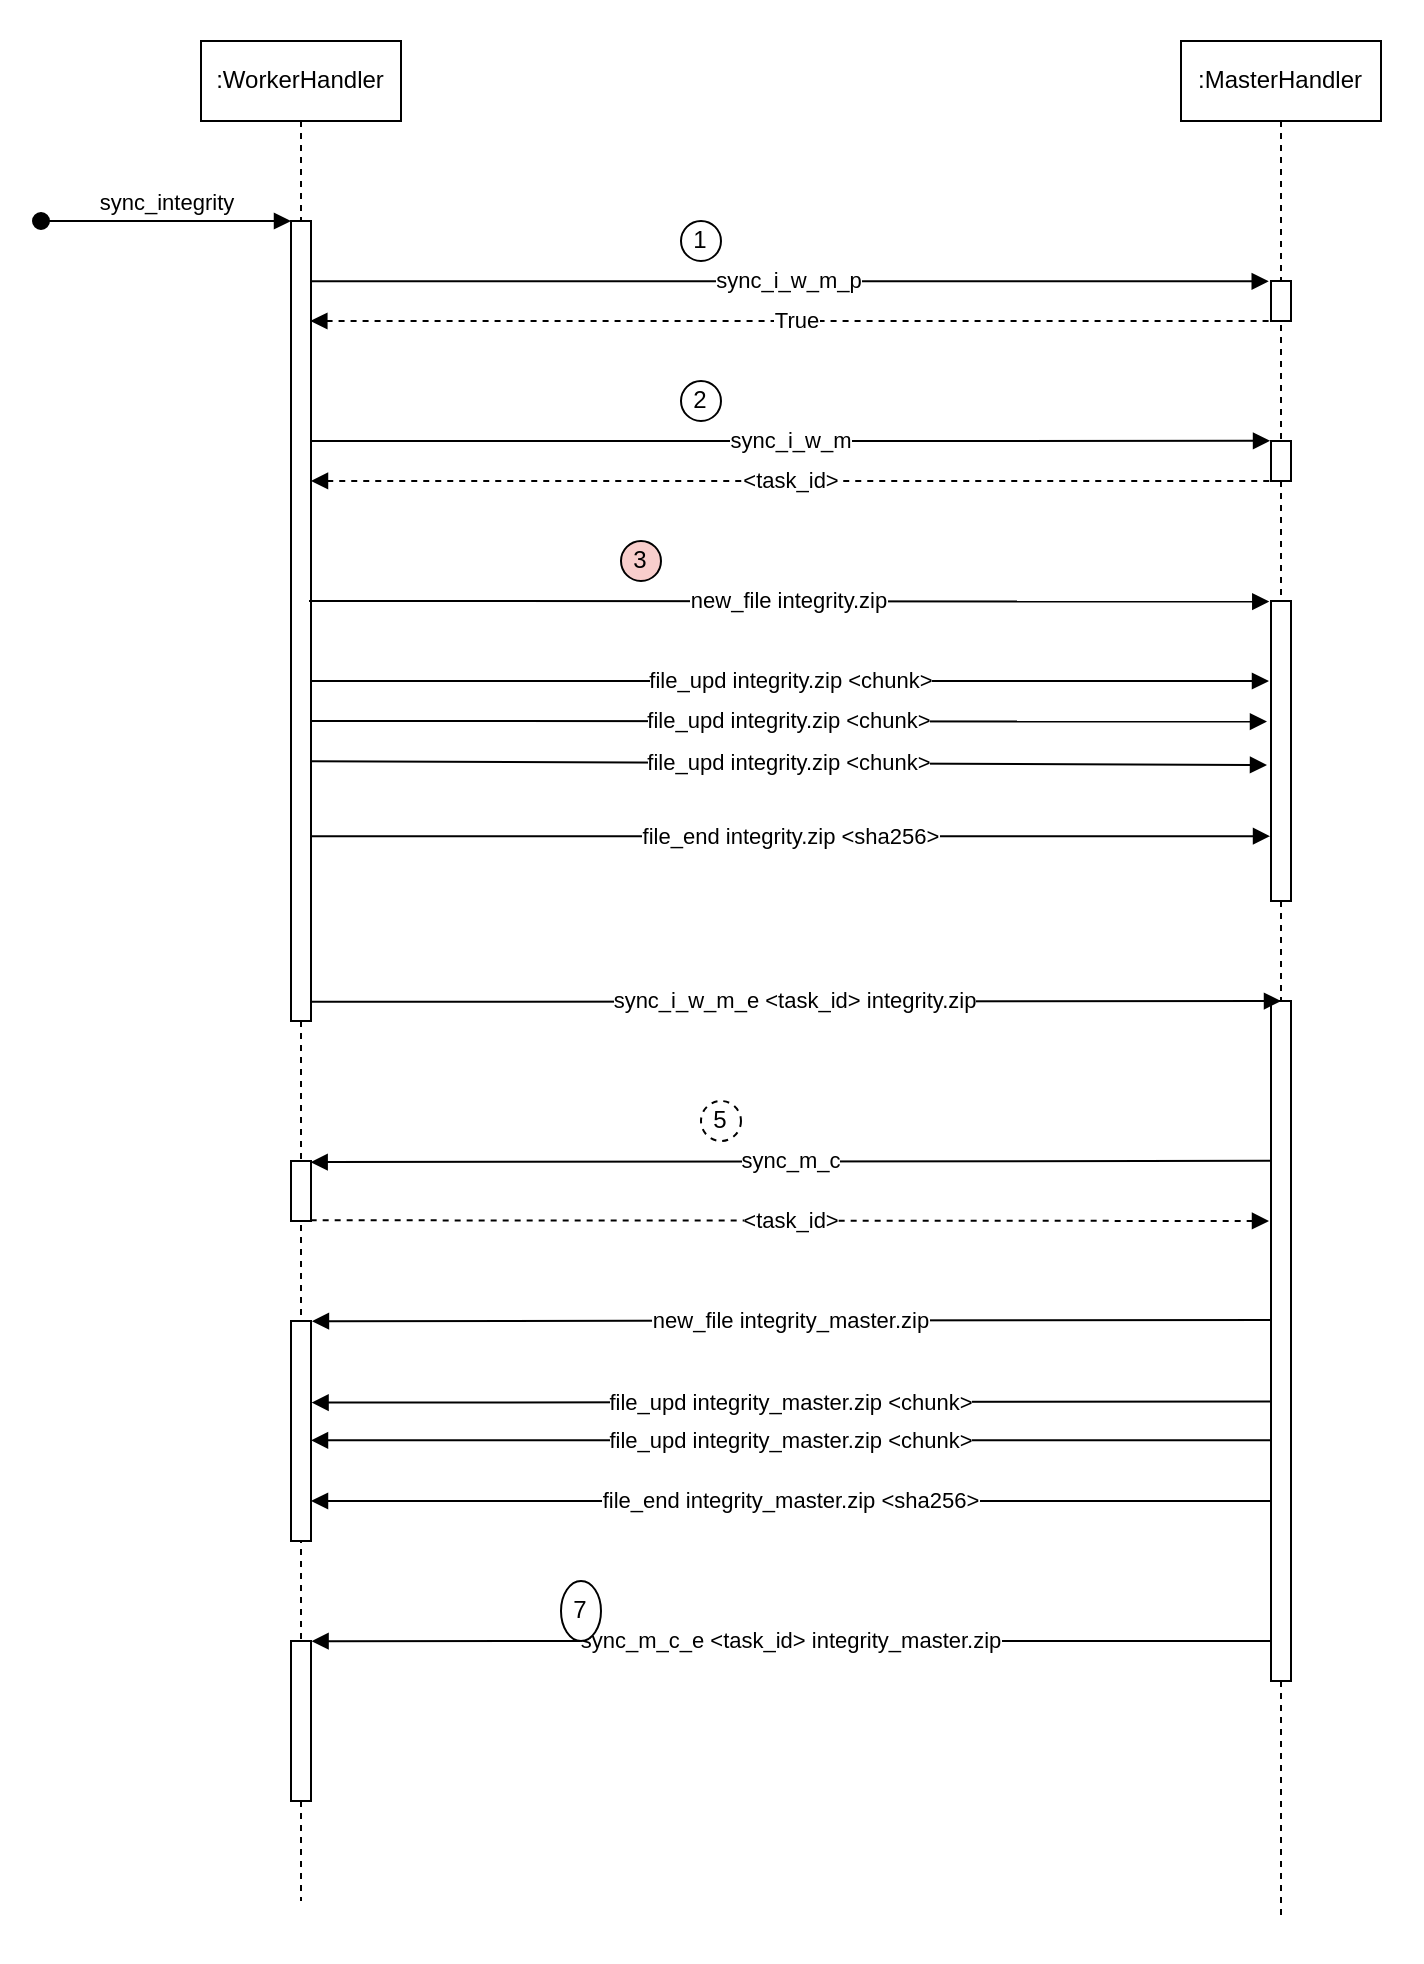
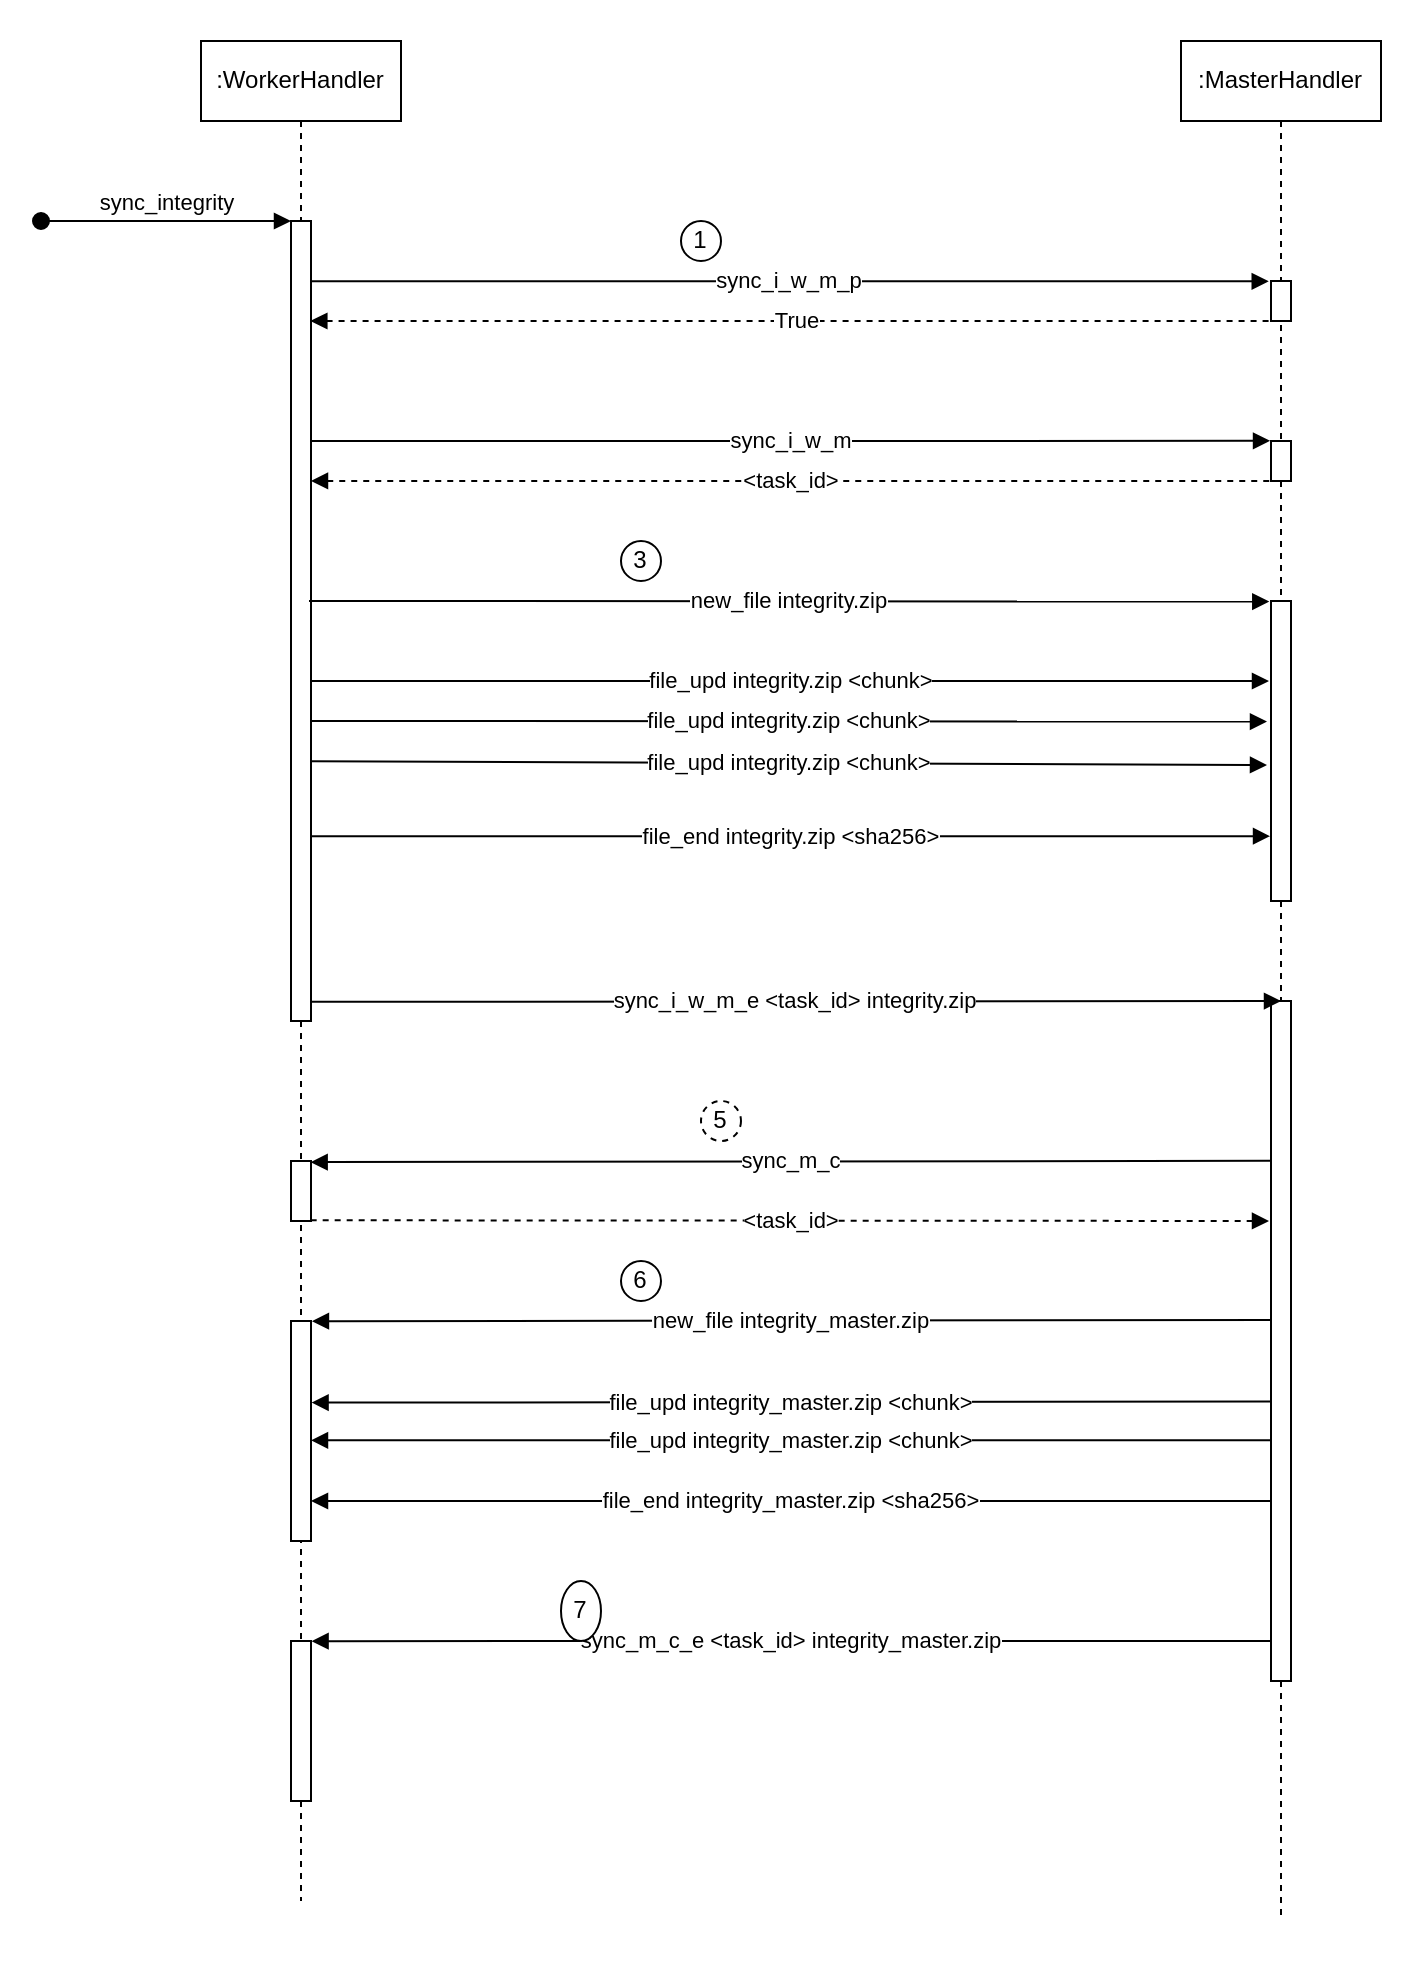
(701, 401) -> none
(641, 561) -> (641, 561)
none -> (641, 1281)
